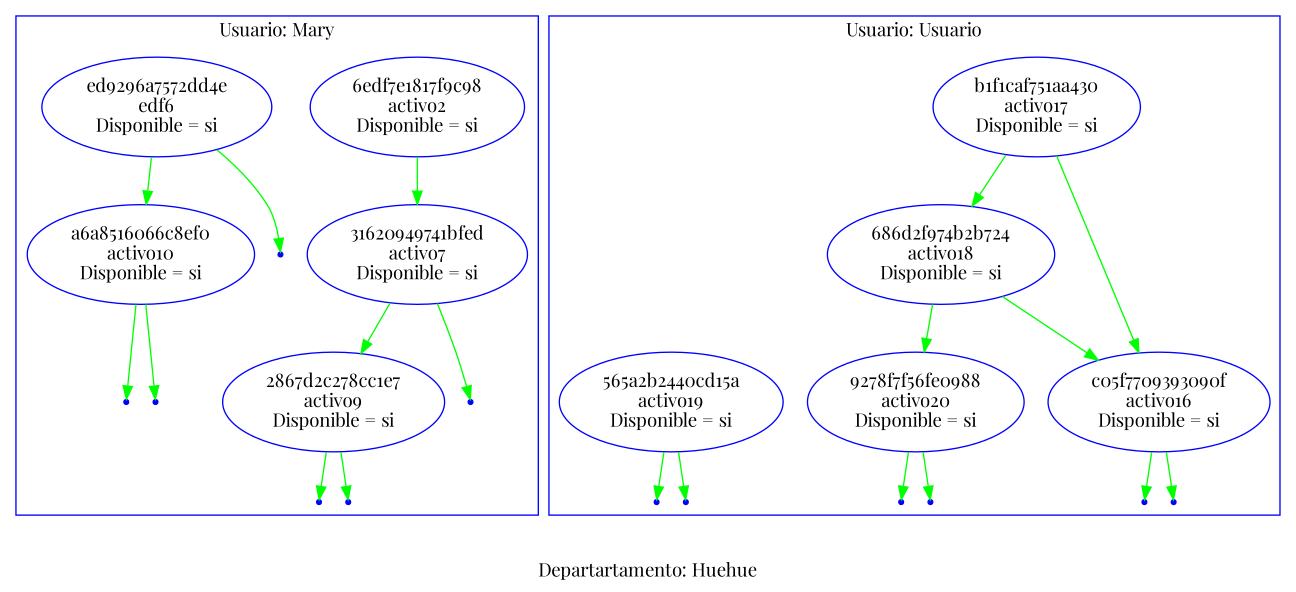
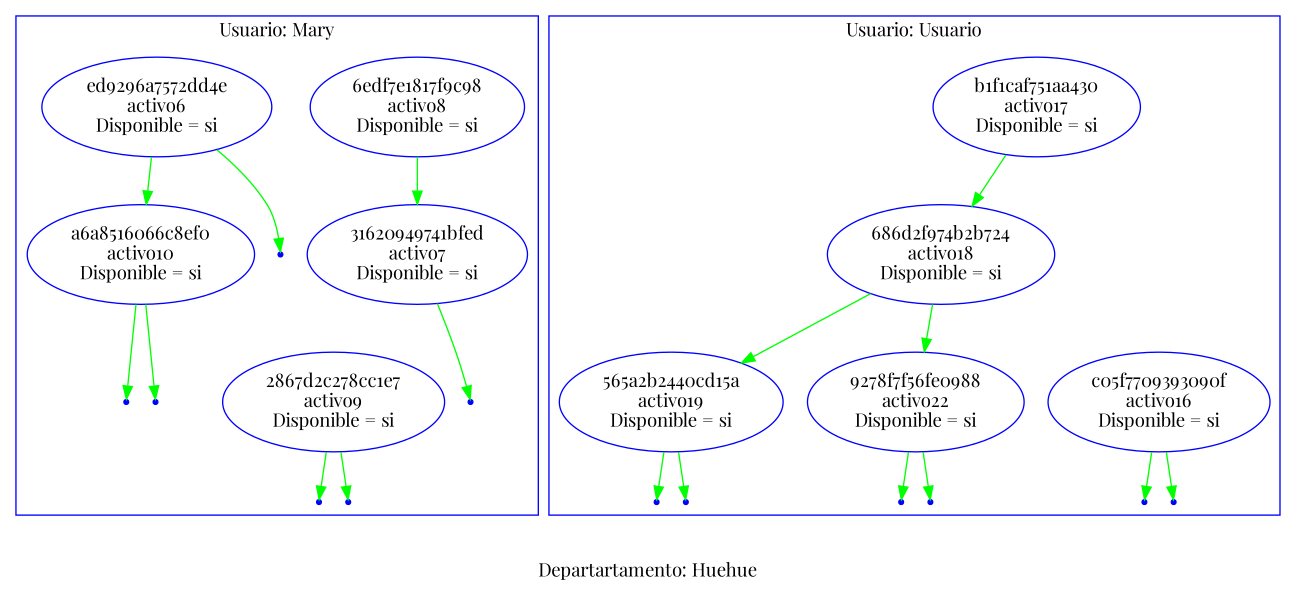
(157, 107) -> (157, 107)
(417, 107) -> (417, 107)
(1095, 248) -> none
(379, 322) -> none
(1045, 325) -> (812, 325)
(916, 402) -> (916, 402)
